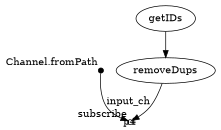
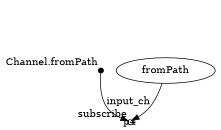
(166, 19) -> none
(166, 71) -> (166, 71)
